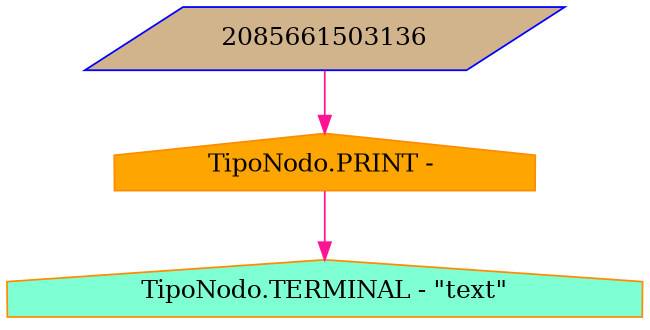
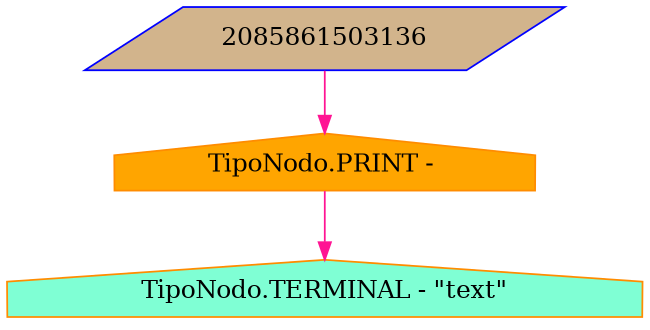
(325, 39) -> (325, 39)
